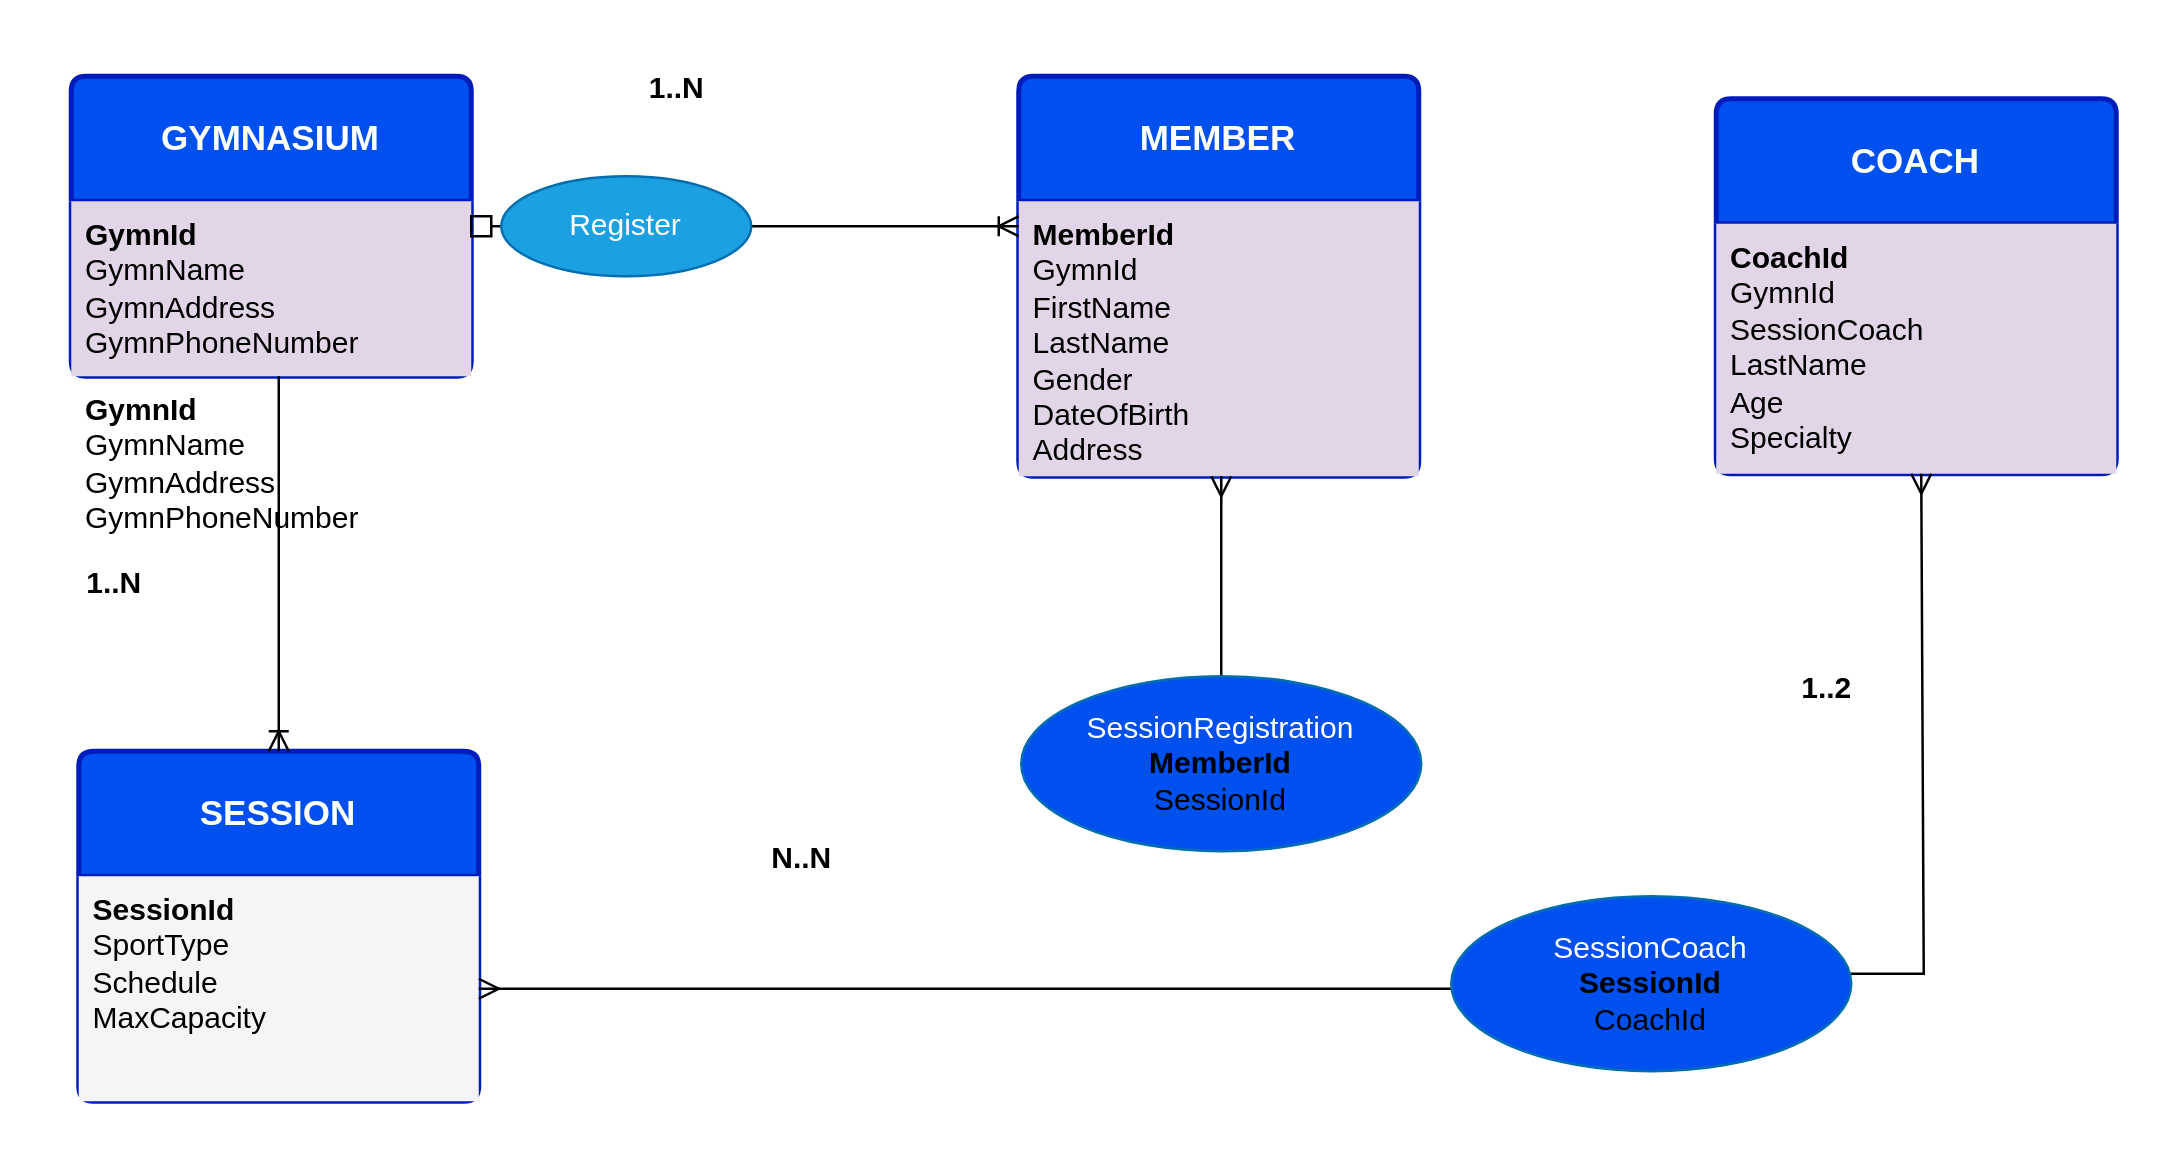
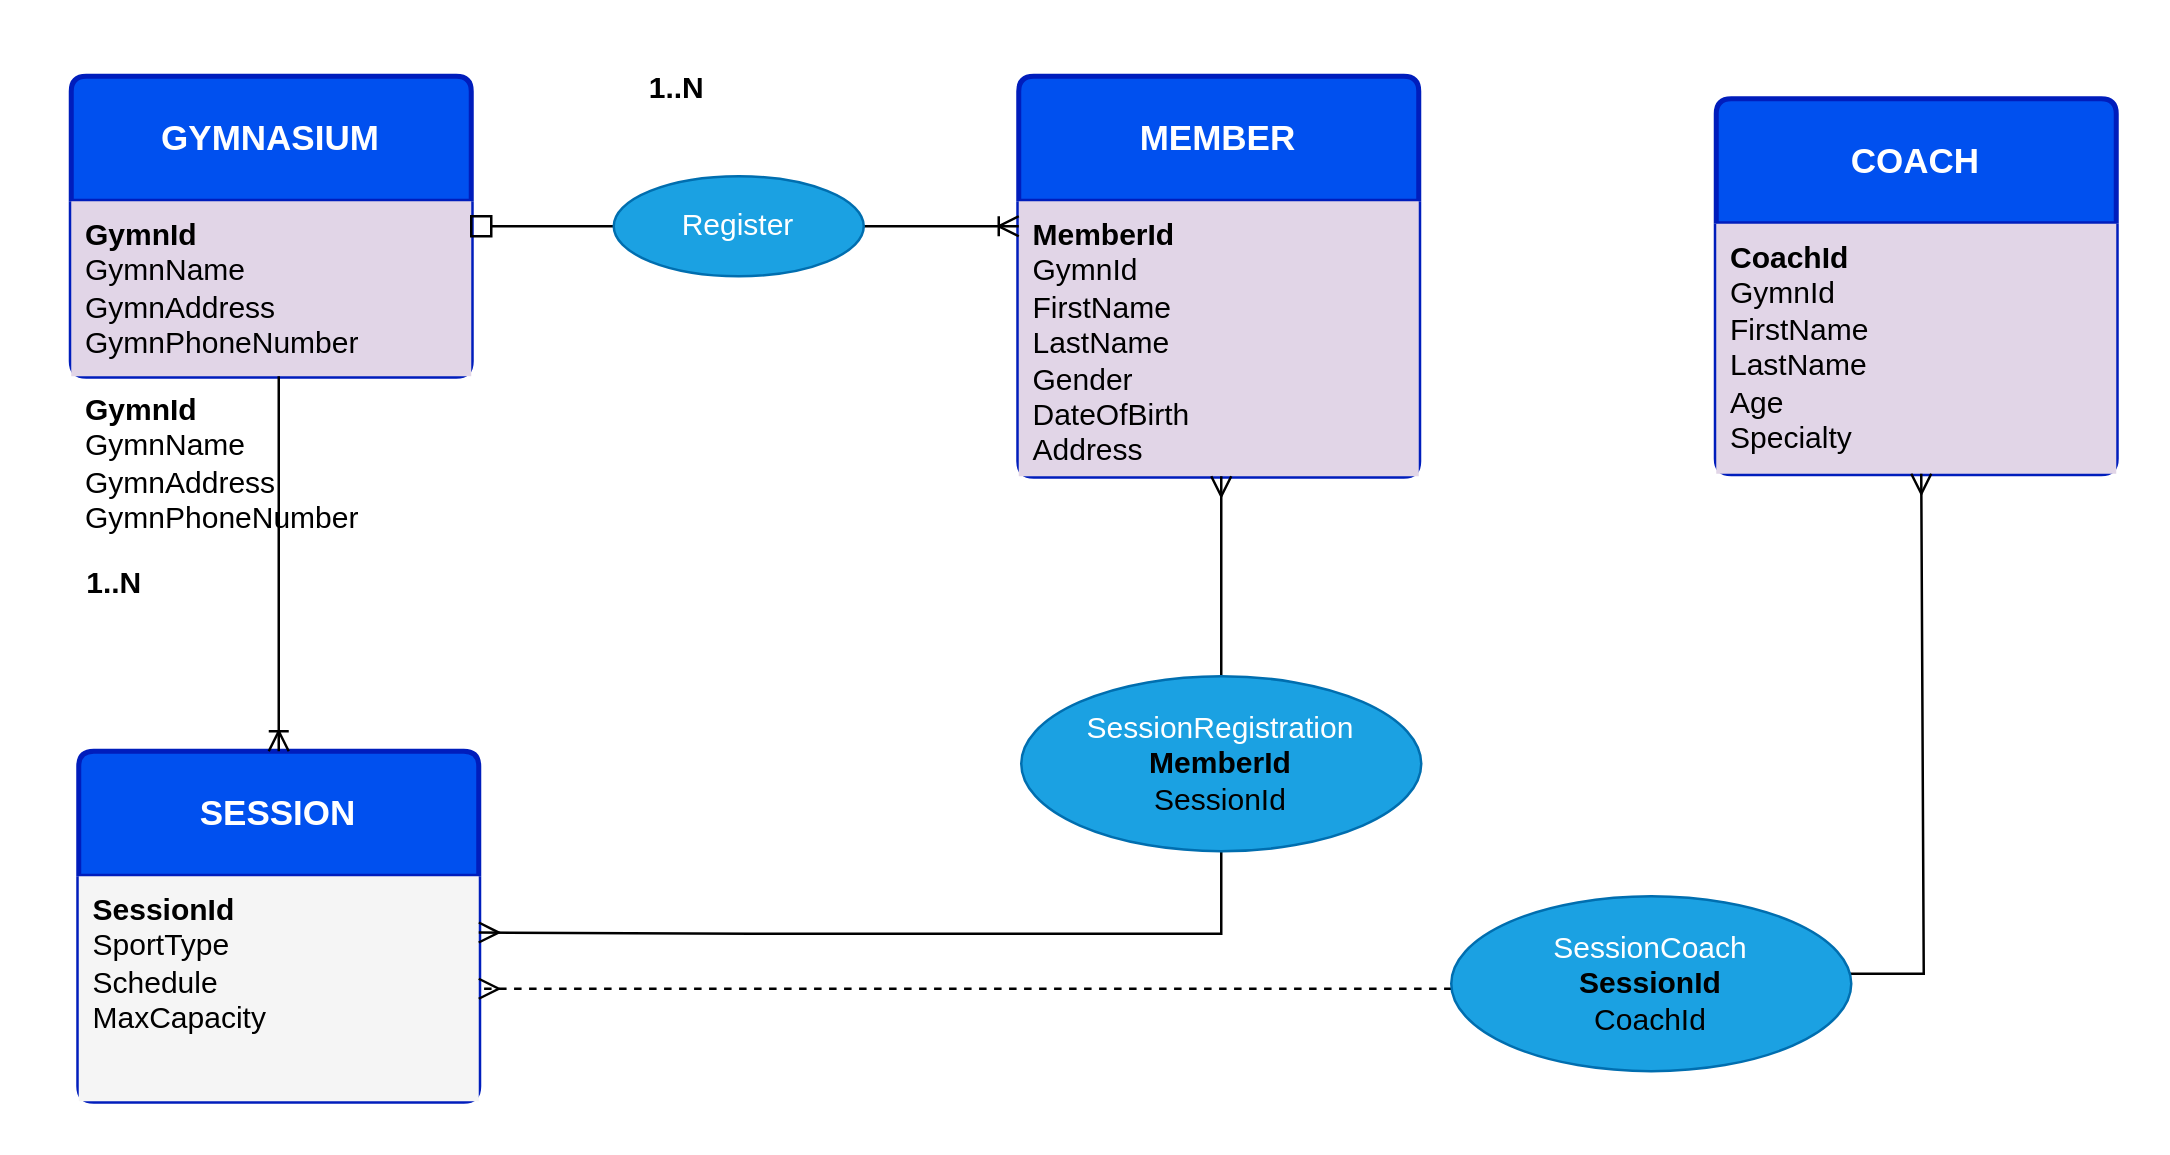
(626, 226) -> (739, 226)
(1828, 349) -> (1803, 349)
(1826, 689) -> none
(1221, 764) -> (1221, 764)
(801, 859) -> none
none -> (893, 934)
(1651, 984) -> (1651, 984)
(975, 989) -> (975, 989)
